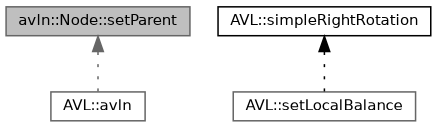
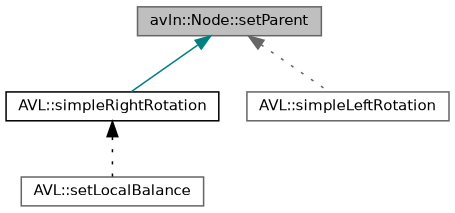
none -> (164, 68)
(98, 106) -> (348, 106)
